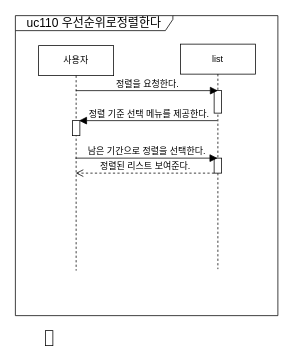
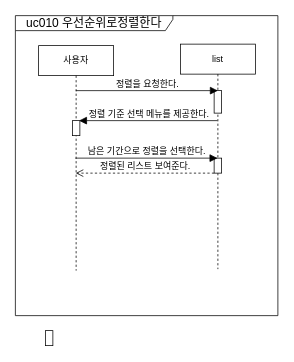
(94, 23) -> (94, 23)
